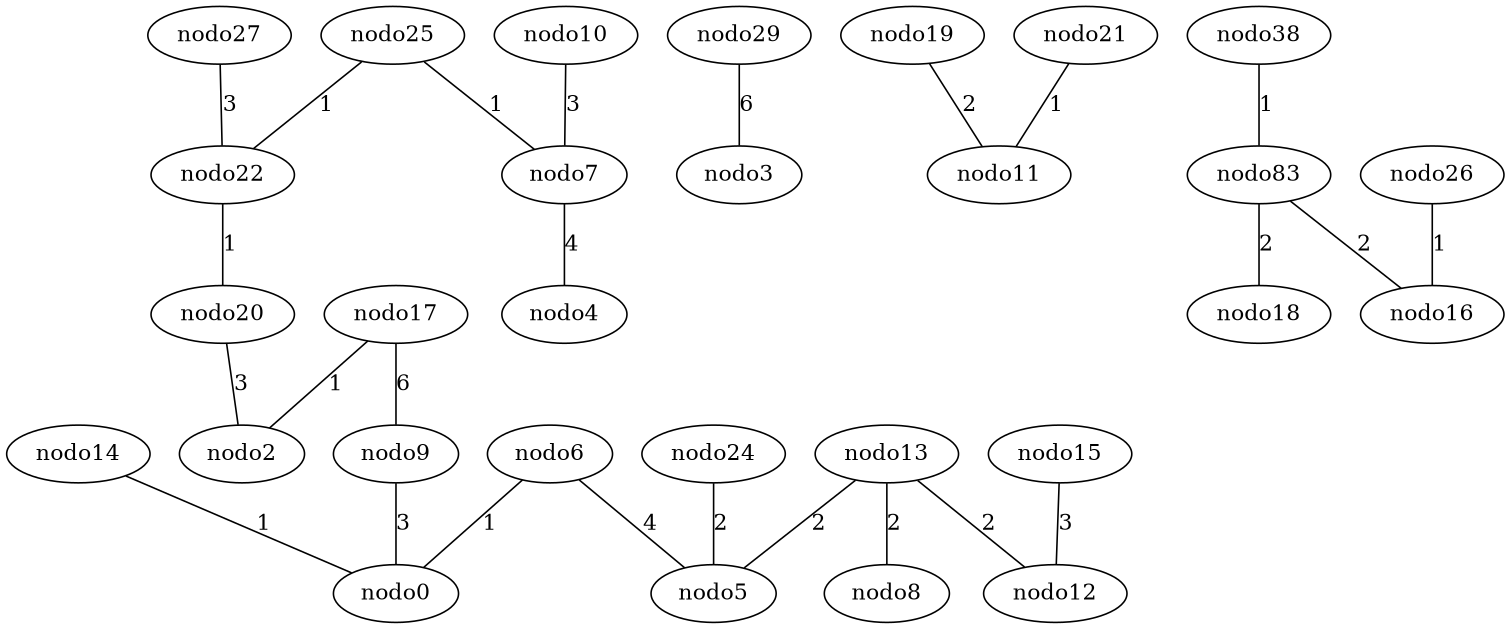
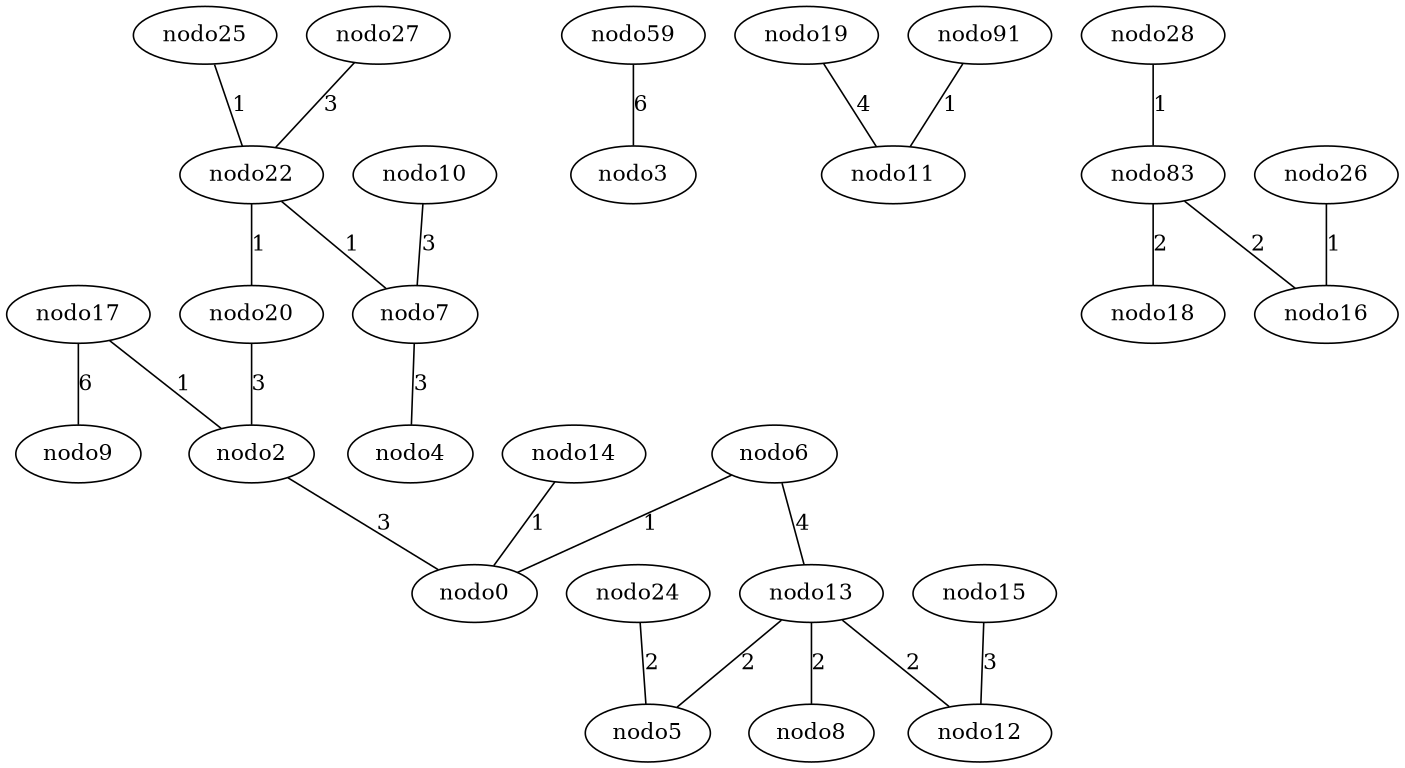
(739, 35) -> (633, 35)
(1086, 35) -> (980, 35)
(1259, 35) -> (1153, 35)
(970, 105) -> (864, 105)
(479, 106) -> (334, 245)
(572, 245) -> (422, 384)
(396, 524) -> (363, 524)
(632, 524) -> (793, 524)
